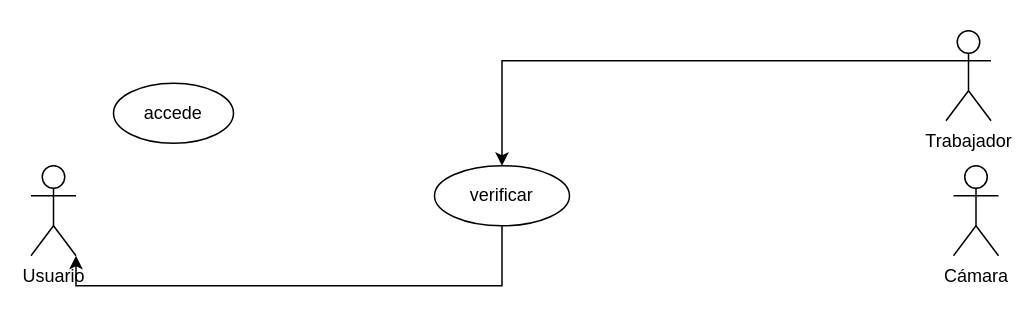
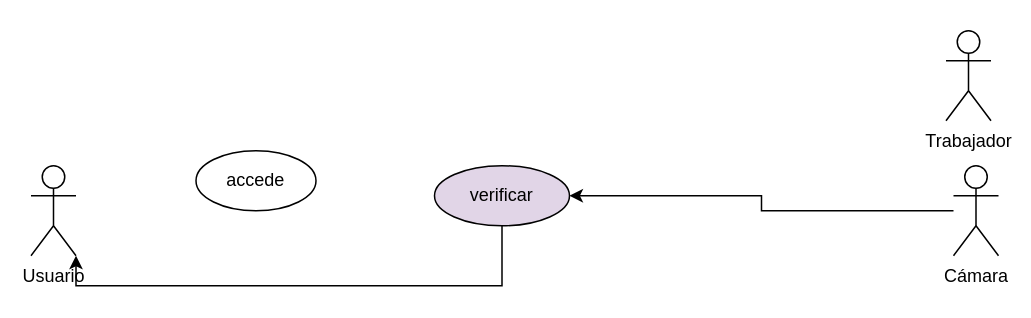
(676, 61) -> none
(173, 113) -> (256, 181)
(502, 196) -> (502, 196)
none -> (761, 209)
